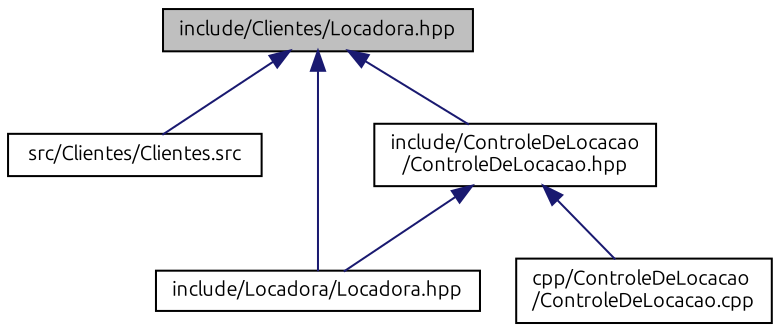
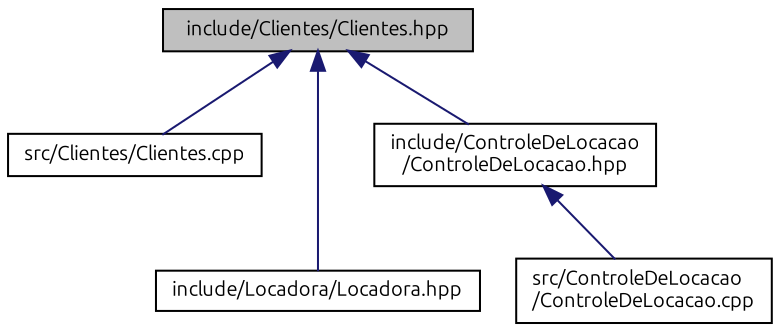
(318, 30) -> (318, 30)
(135, 155) -> (135, 155)
(400, 234) -> none
(644, 291) -> (644, 291)
